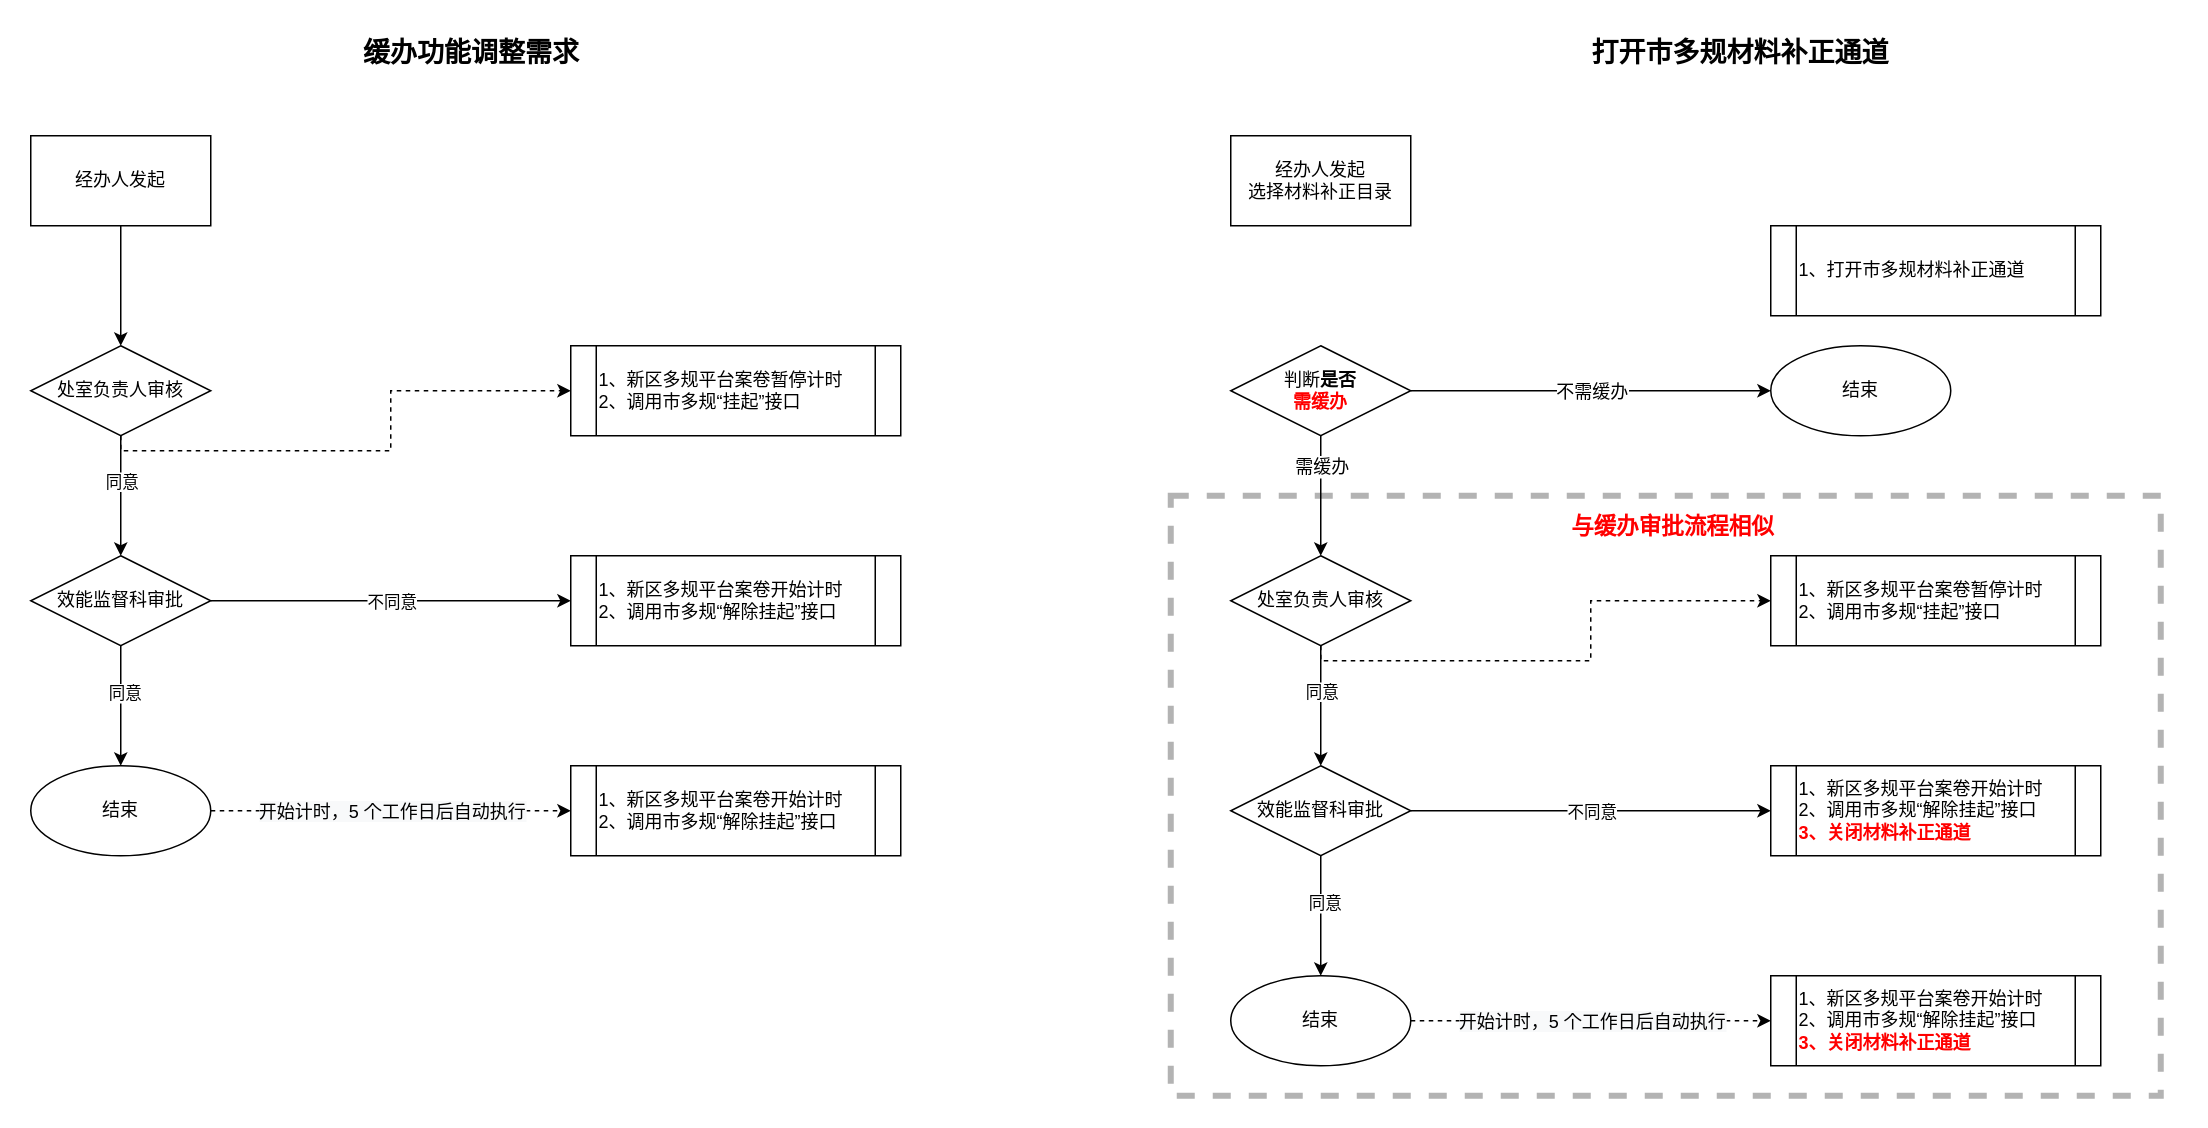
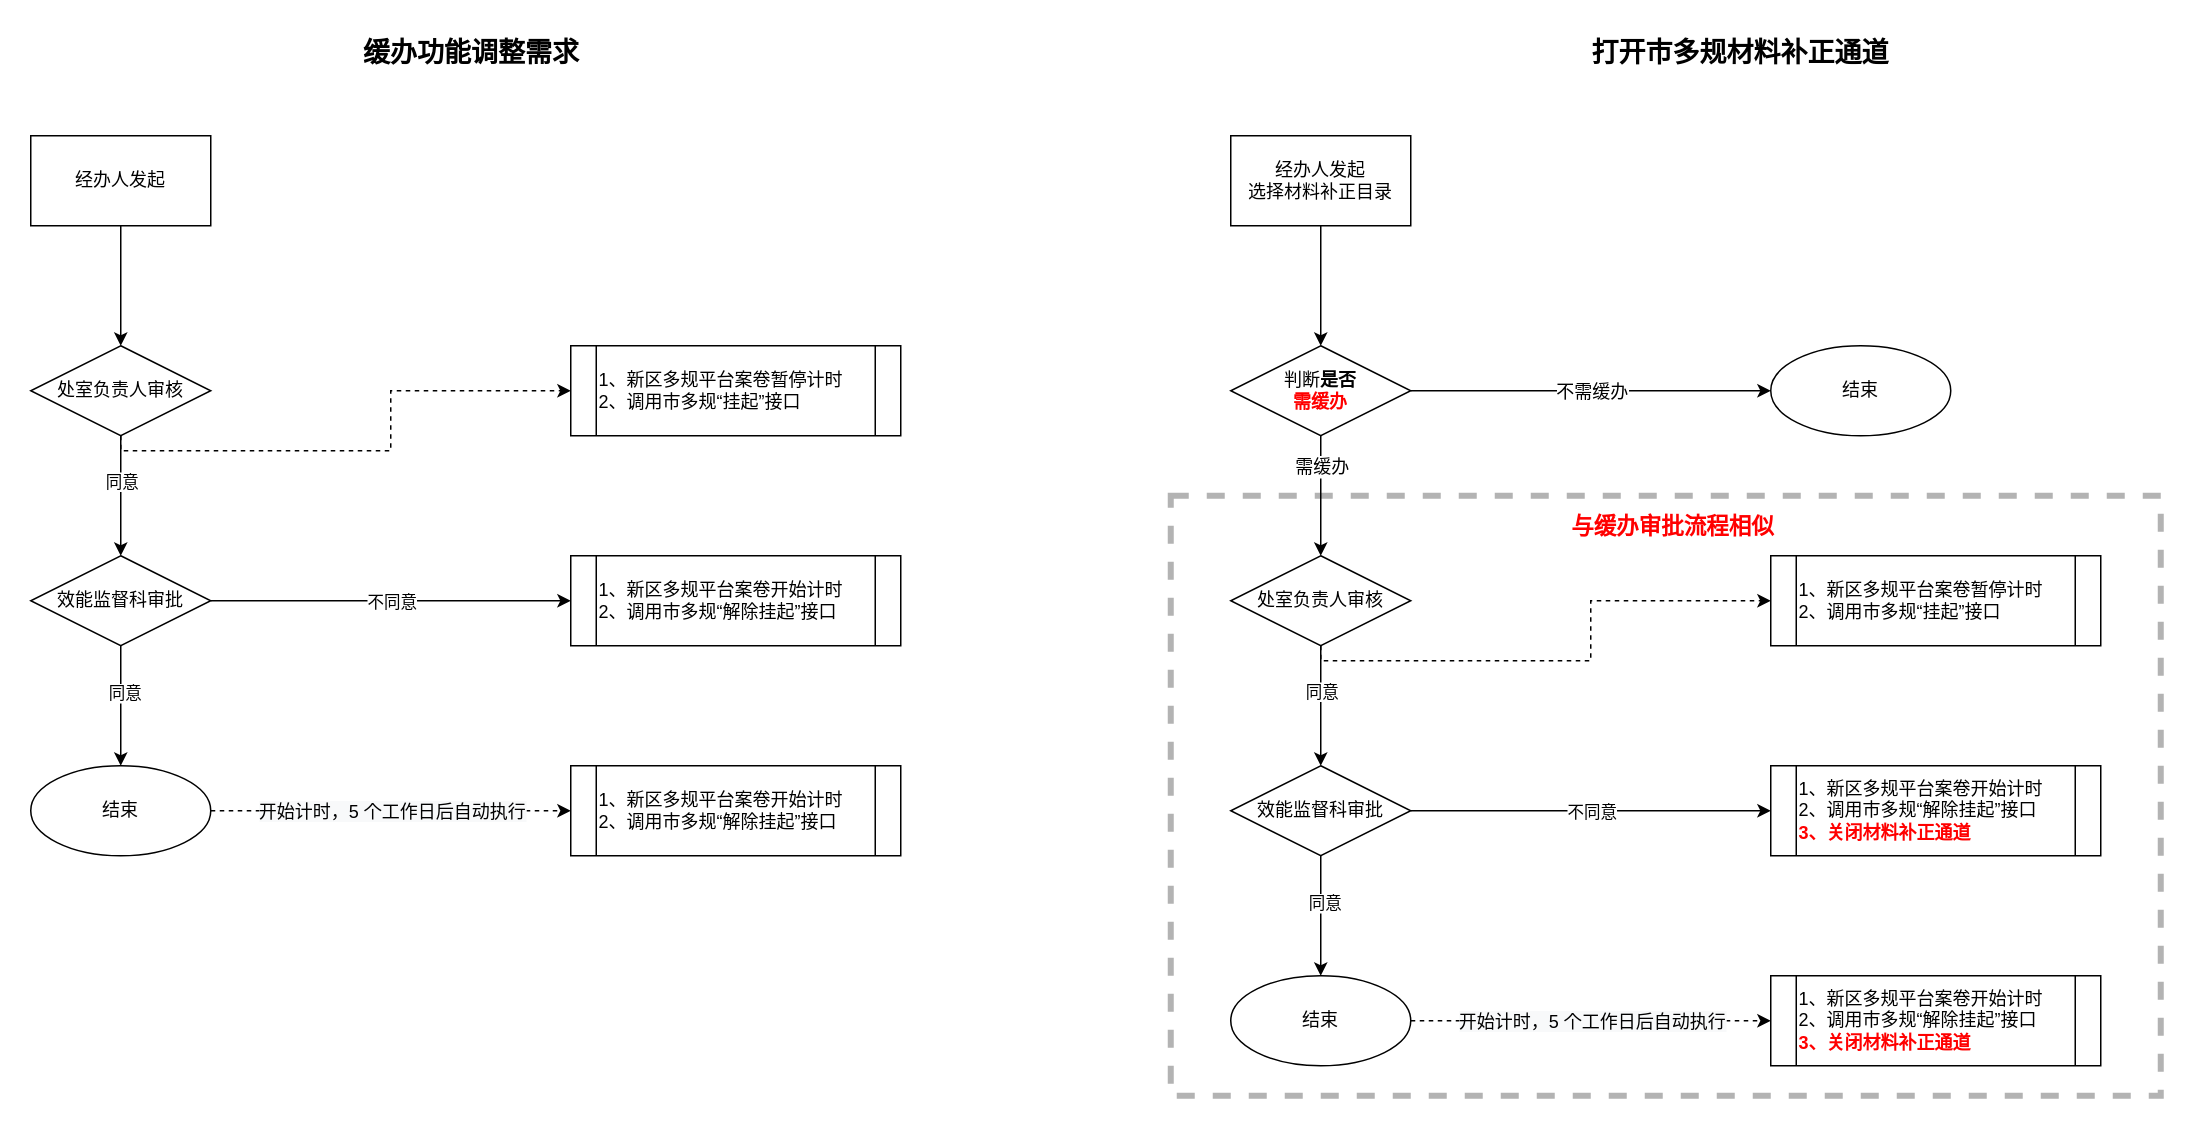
(1936, 271) -> none
none -> (1321, 281)
